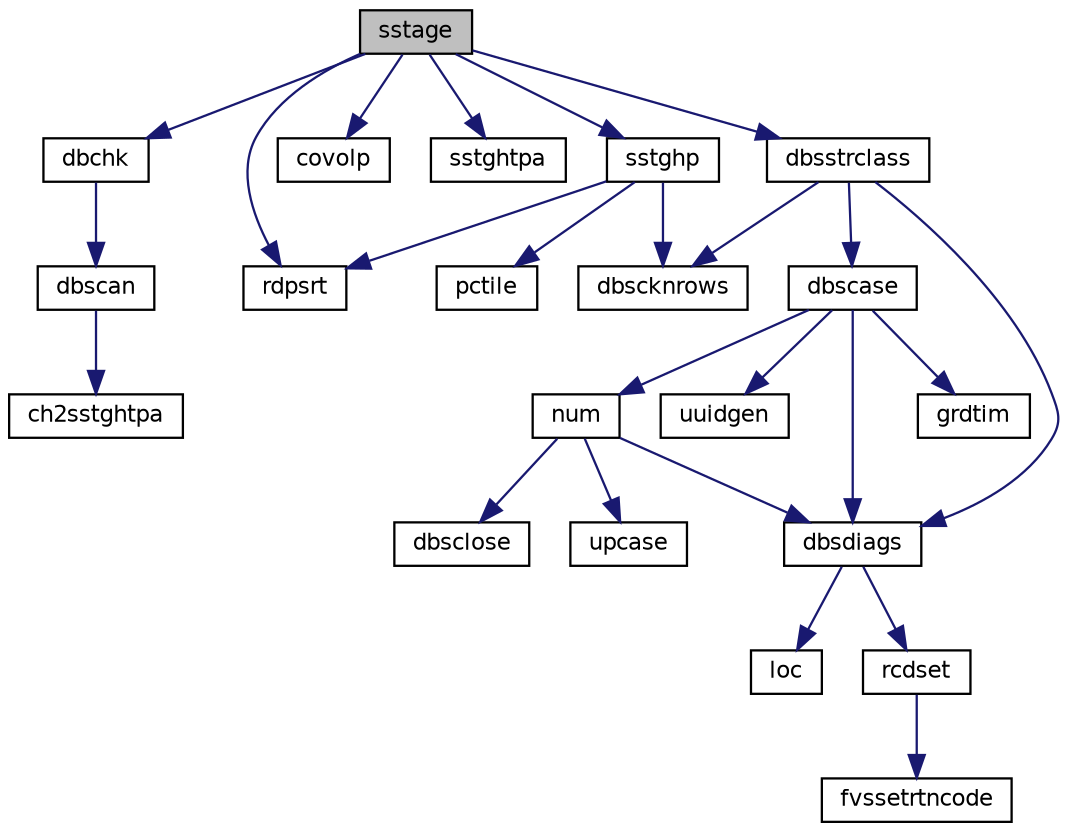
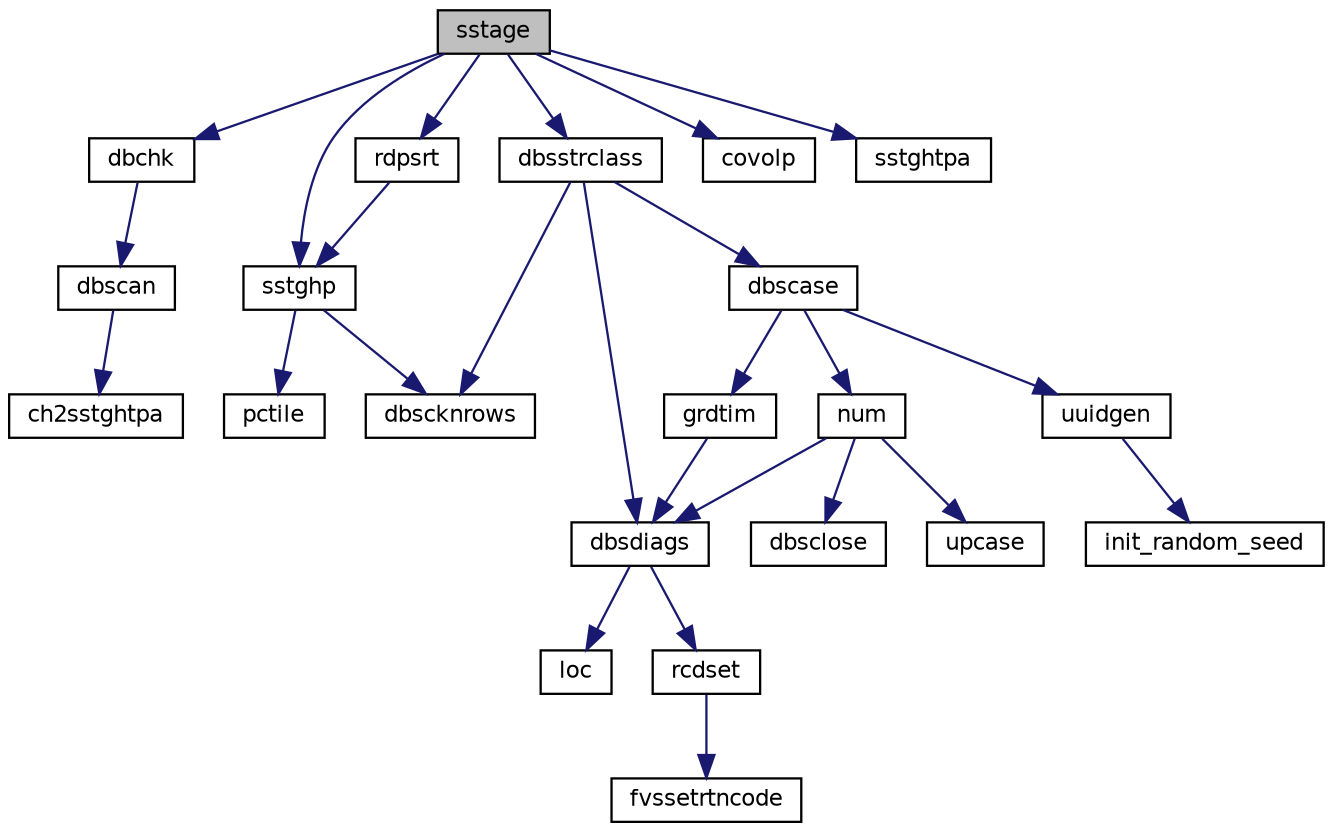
(488, 221) -> (361, 216)
(853, 405) -> (686, 471)
none -> (1205, 544)
